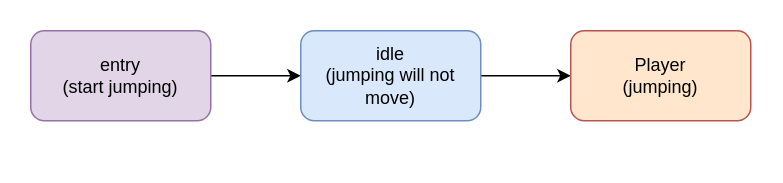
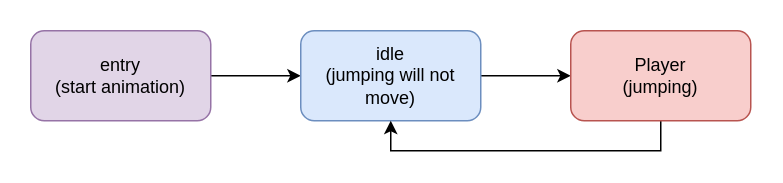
(121, 76) -> (121, 76)
(661, 76) -> (661, 76)
none -> (531, 151)
